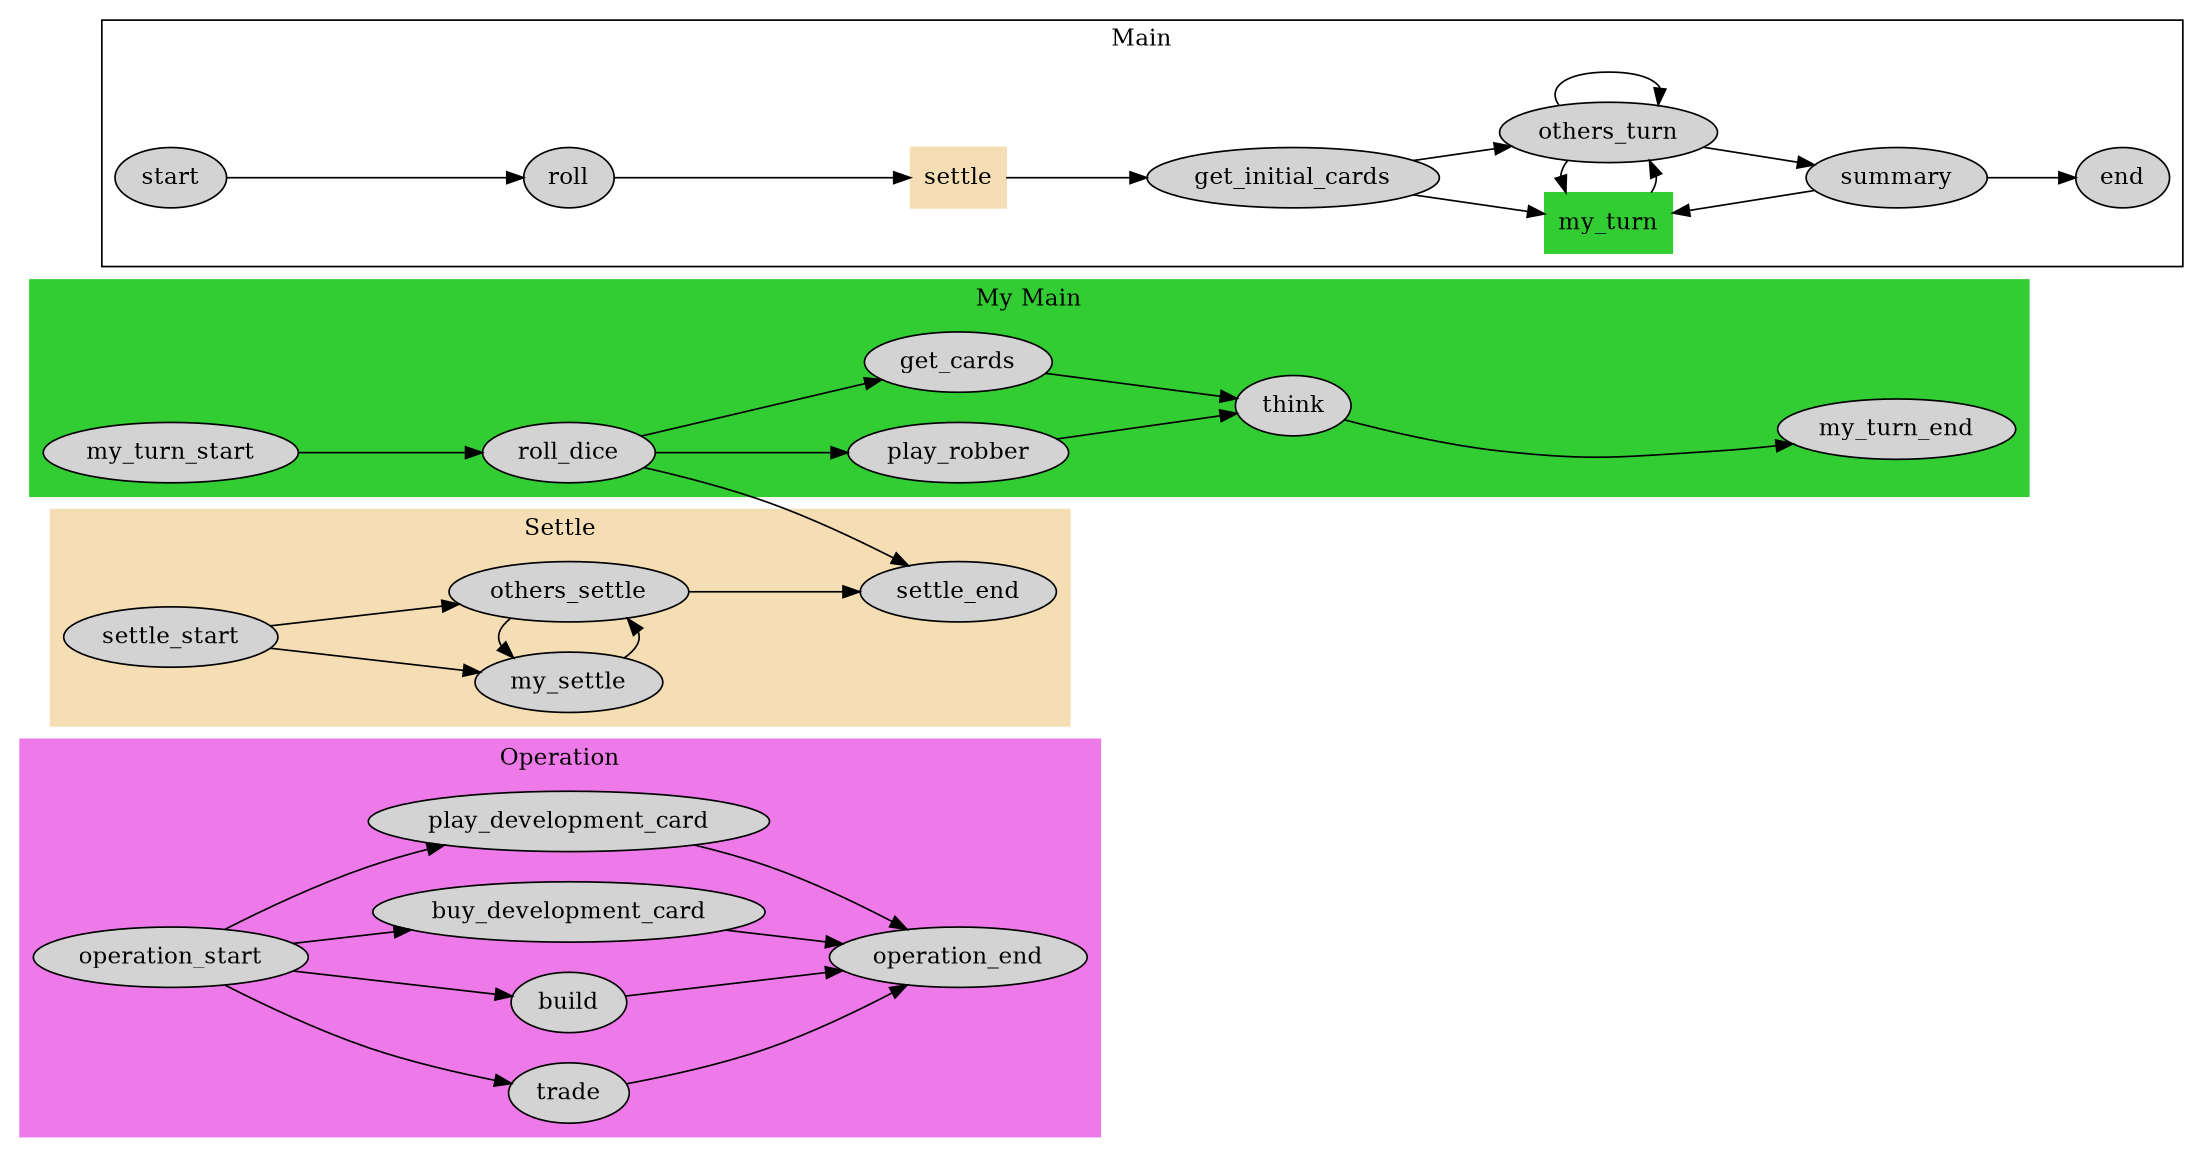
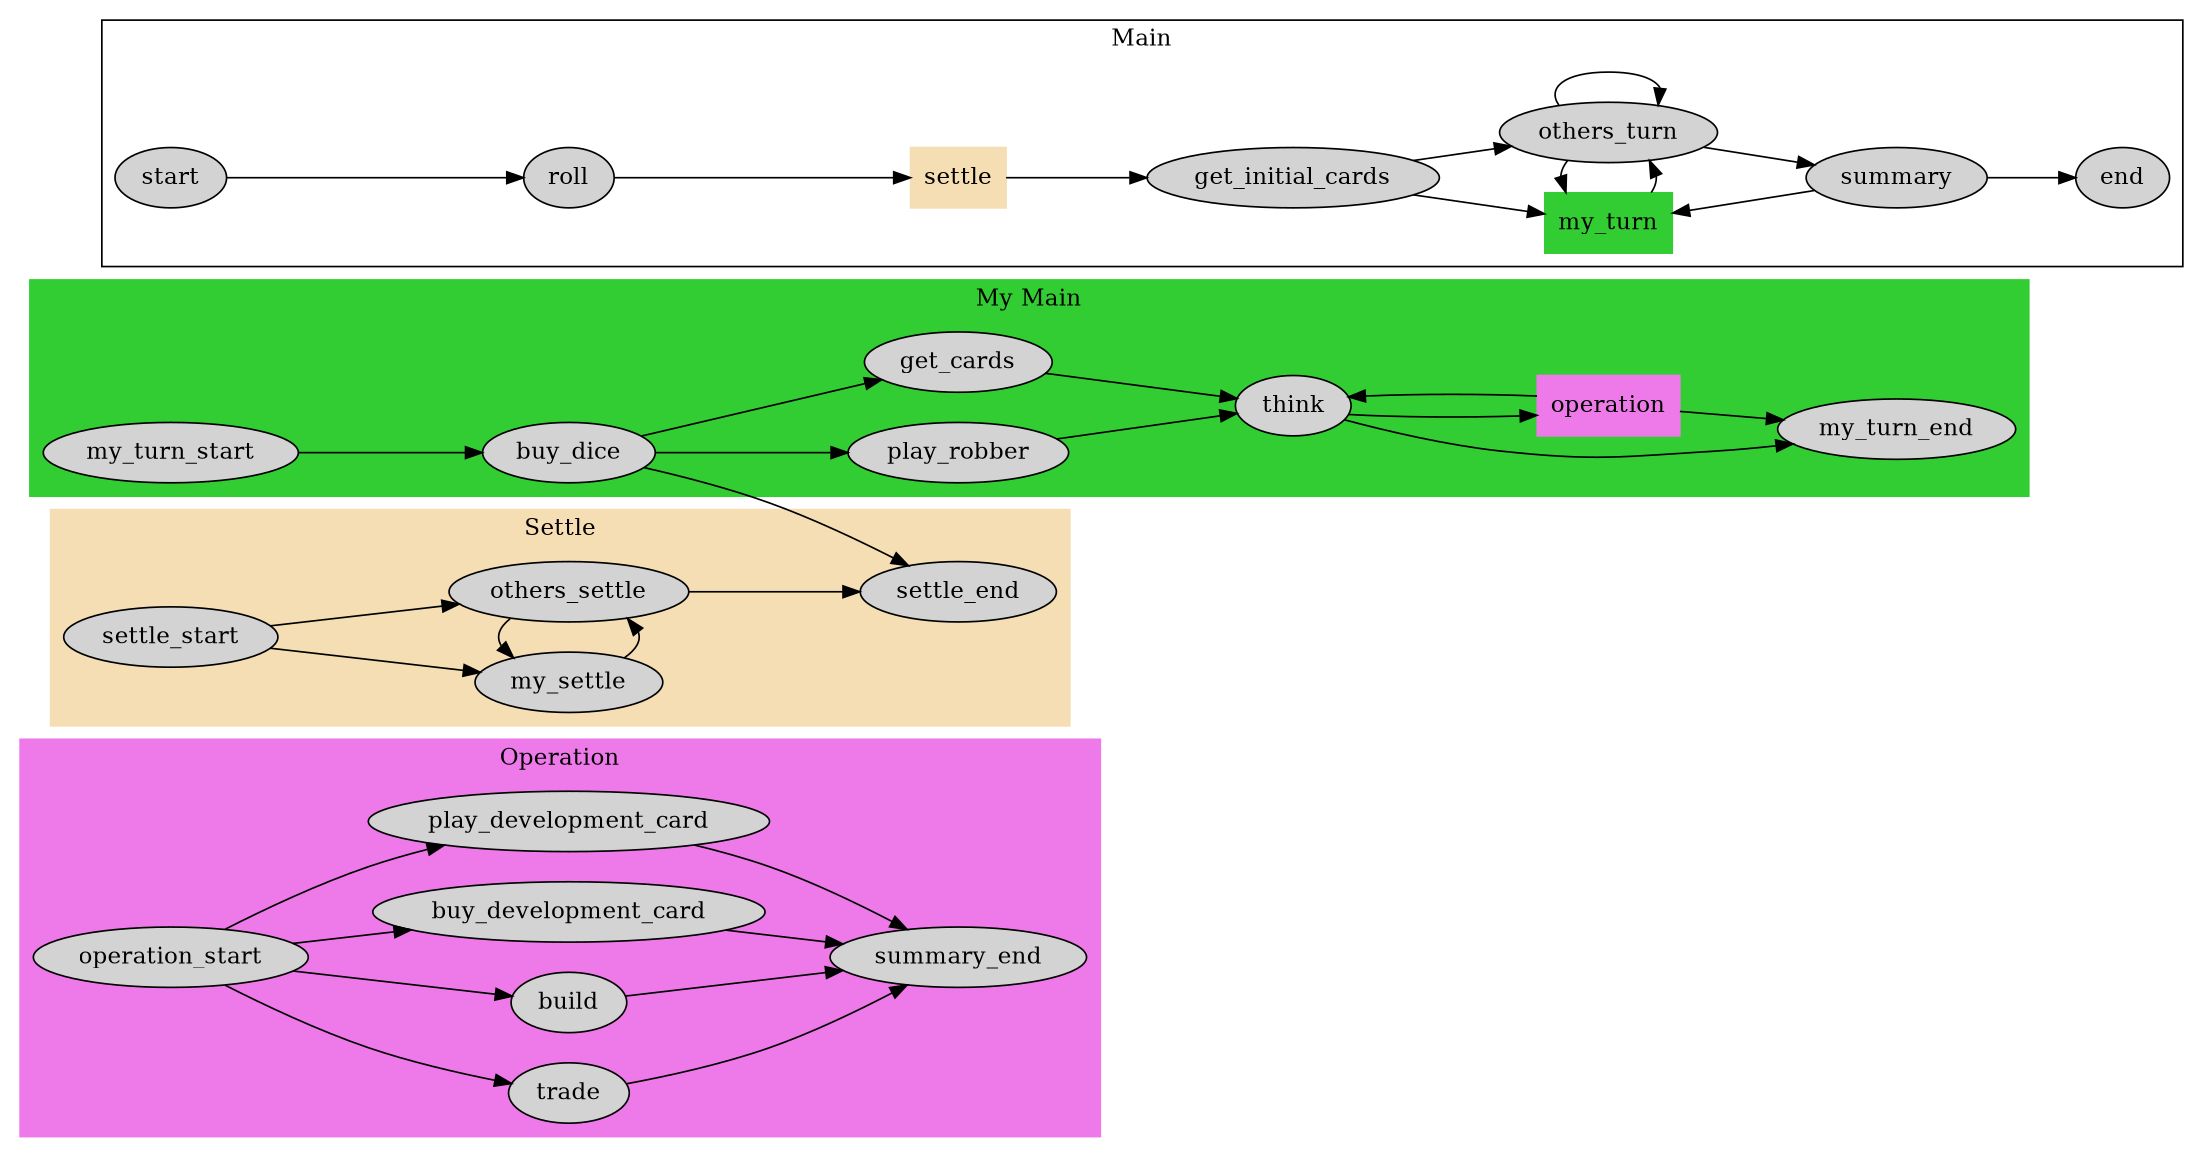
none -> (1609, 406)
(569, 453) -> (569, 453)
(958, 957) -> (958, 957)
